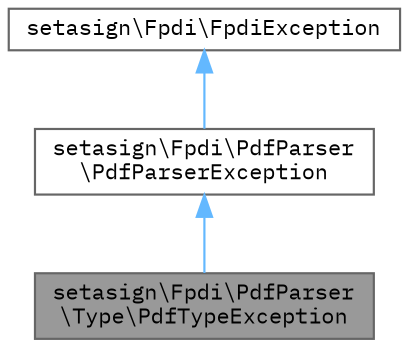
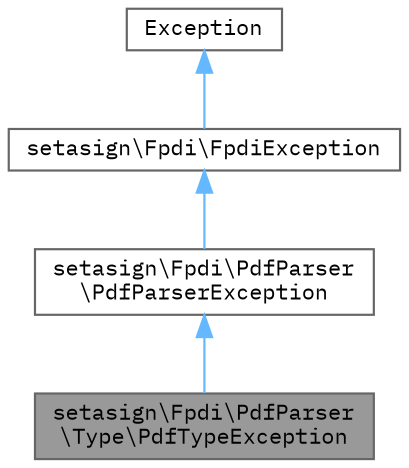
none -> (204, 30)
